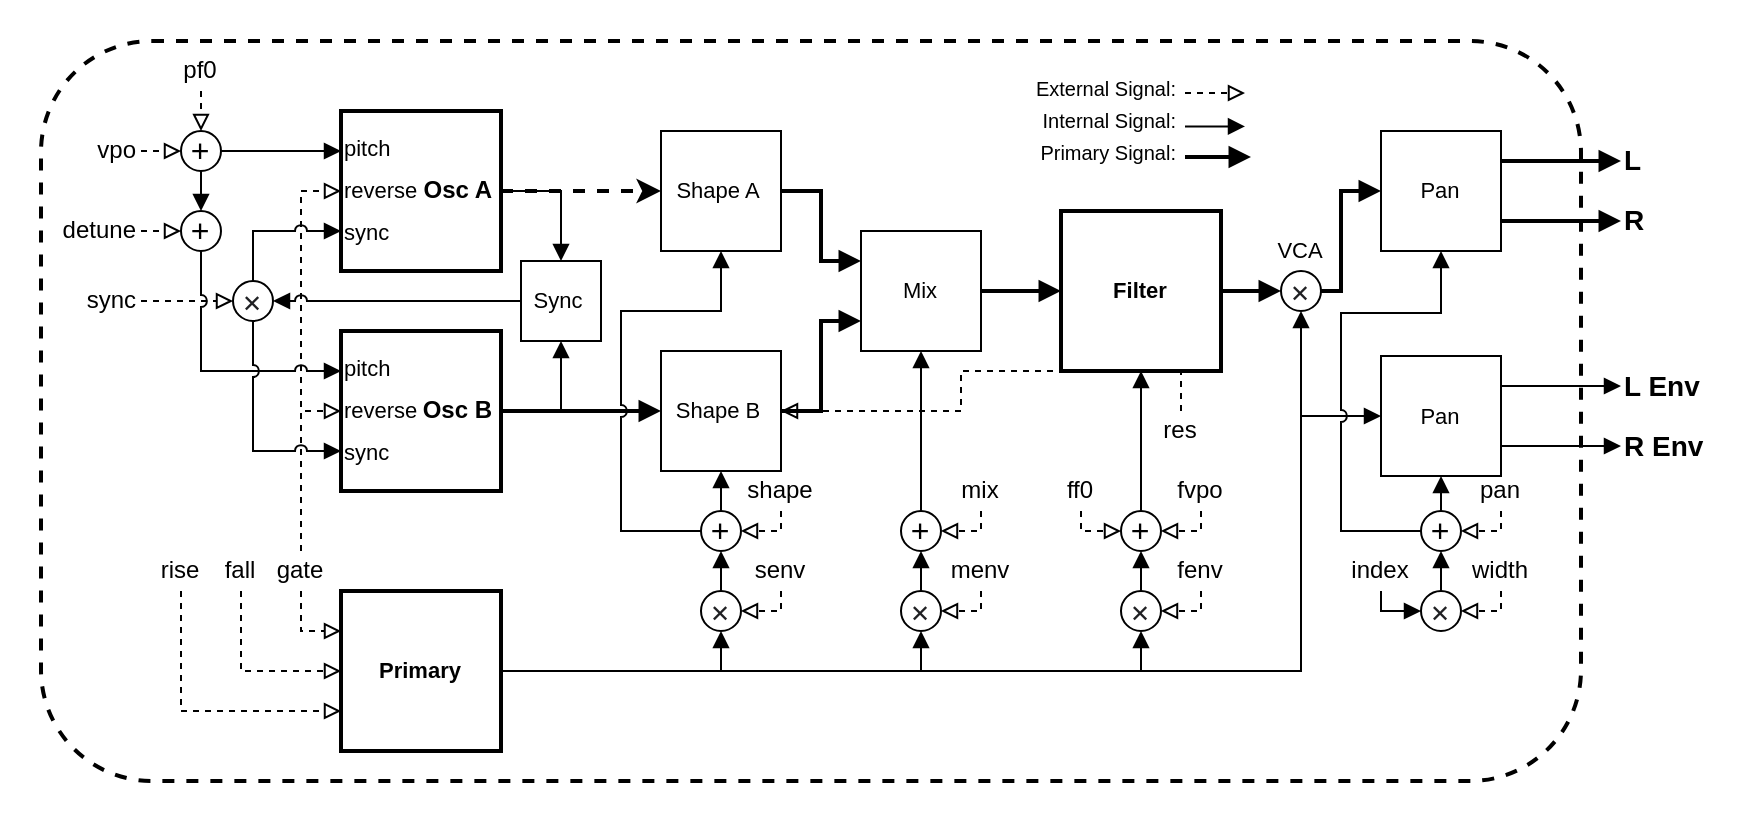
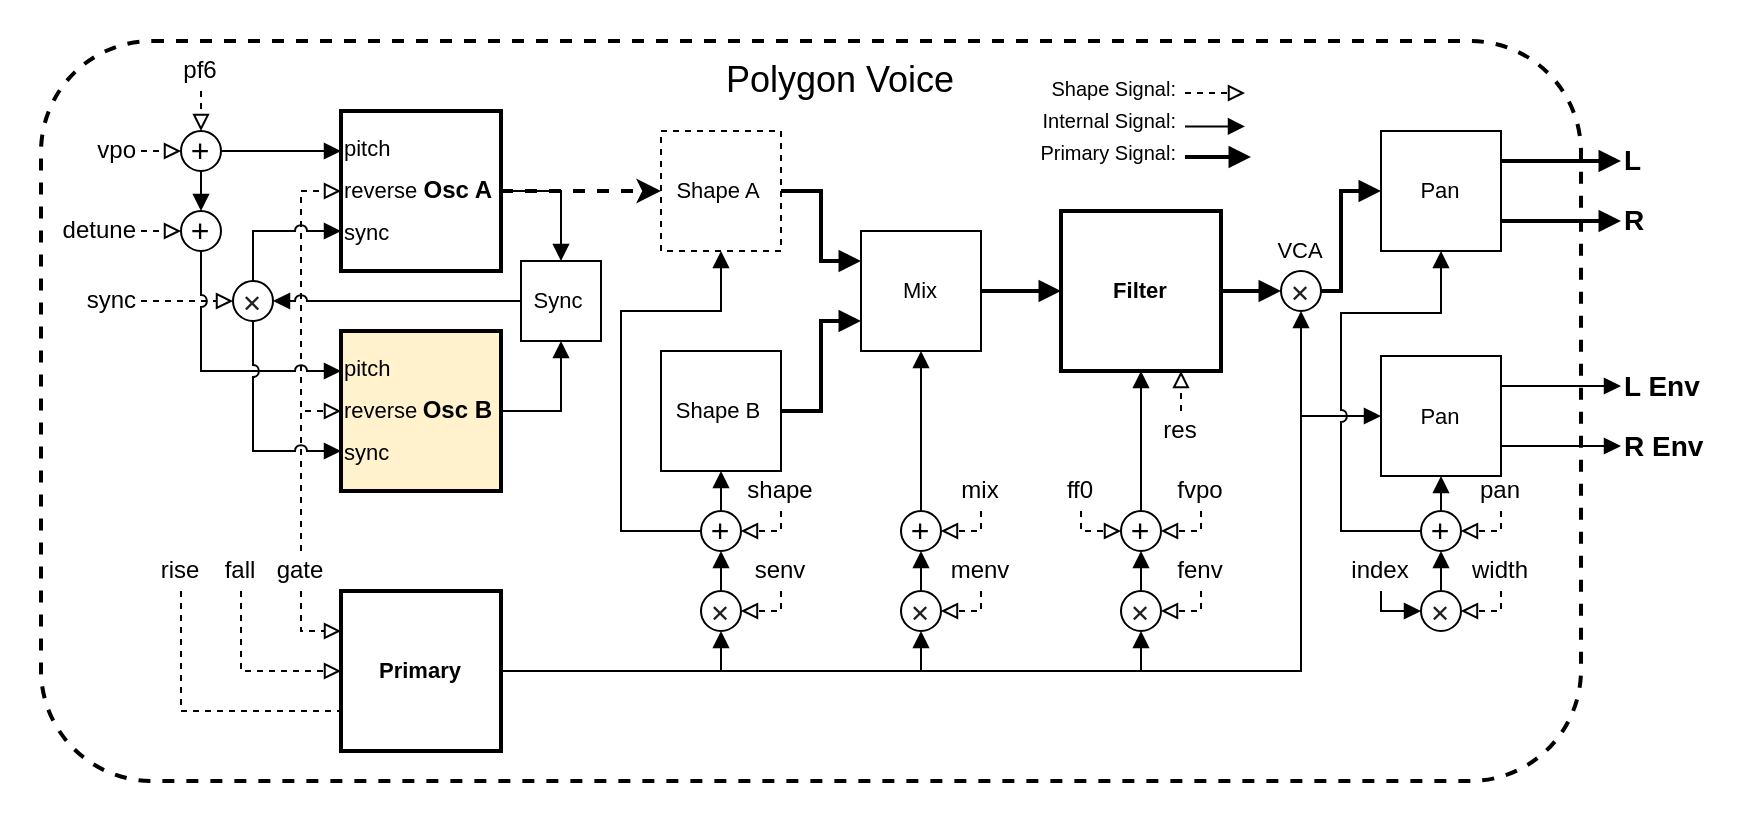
(201, 71) -> (201, 71)
none -> (841, 81)
(1100, 121) -> (1100, 121)
(721, 191) -> (721, 191)
(421, 411) -> (421, 411)
(590, 411) -> none
(960, 411) -> (1181, 388)
(323, 711) -> (330, 711)
